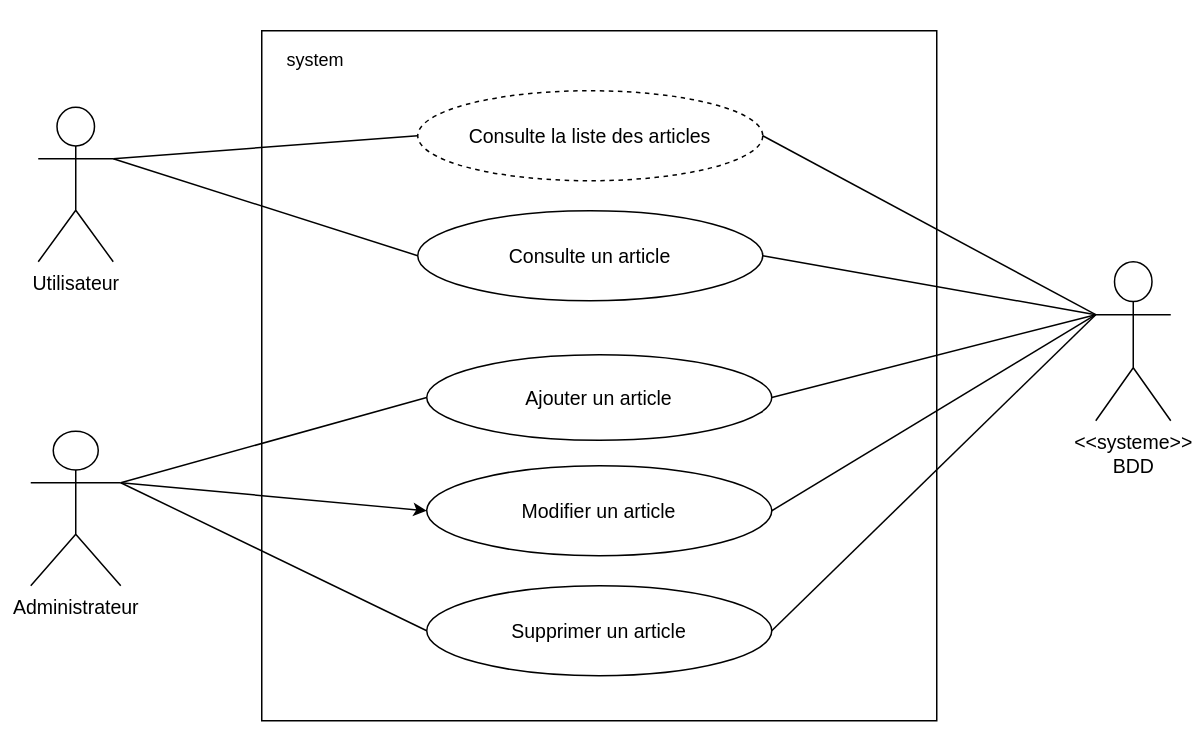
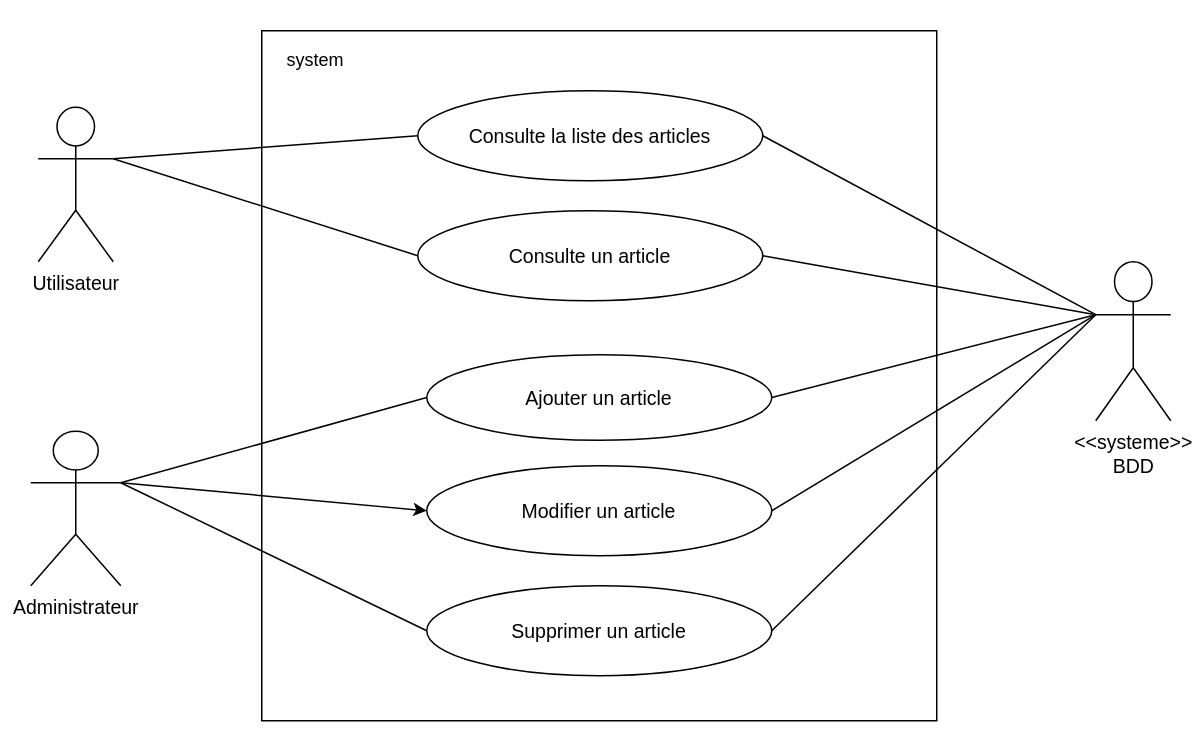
(590, 136) -> (590, 136)
